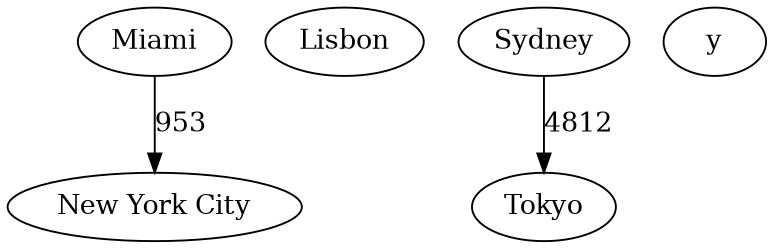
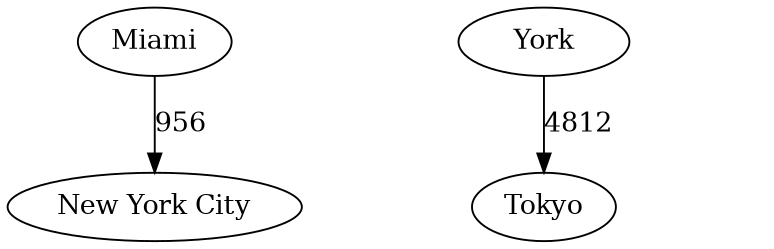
(345, 42) -> none
(544, 42) -> (544, 42)
(715, 42) -> none
(181, 124) -> (181, 124)
